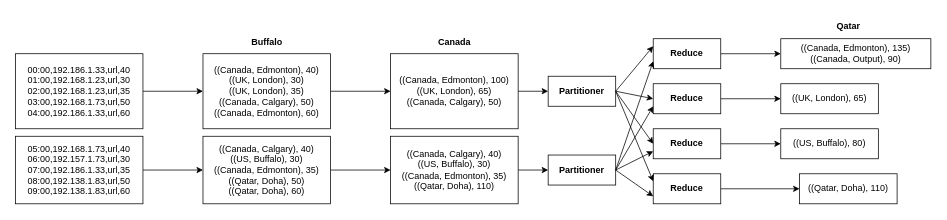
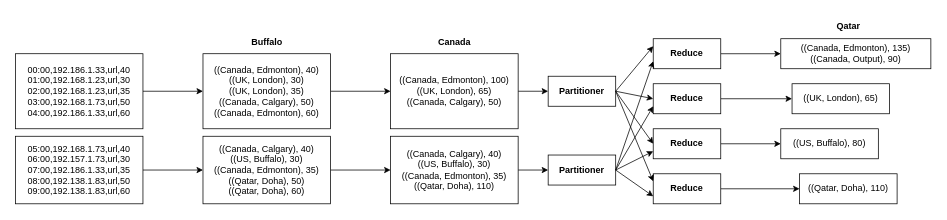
(829, 99) -> (840, 99)
